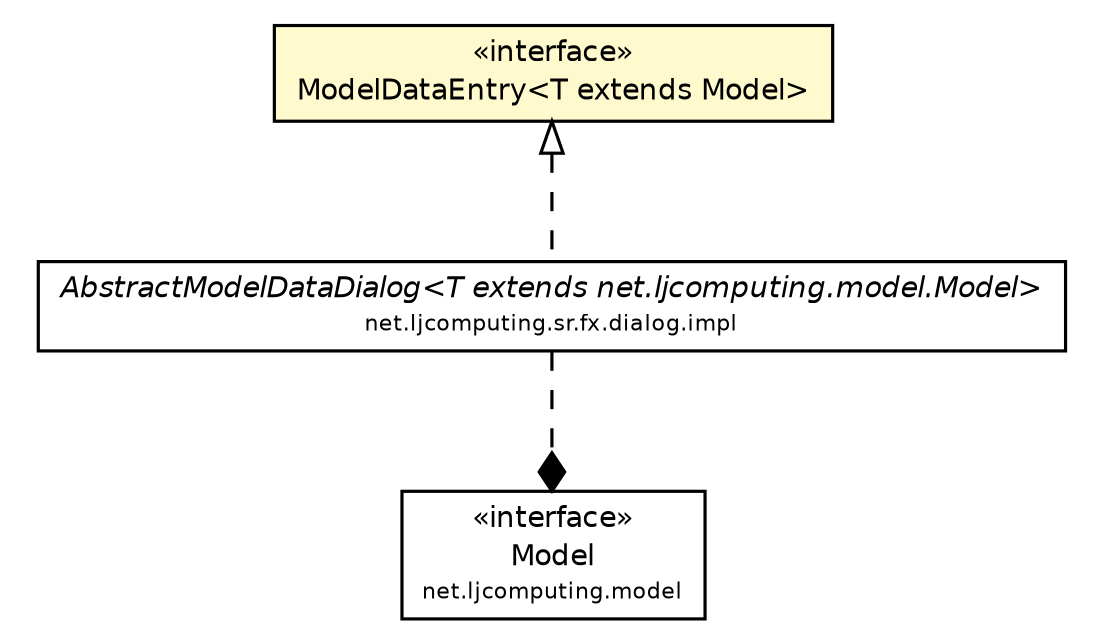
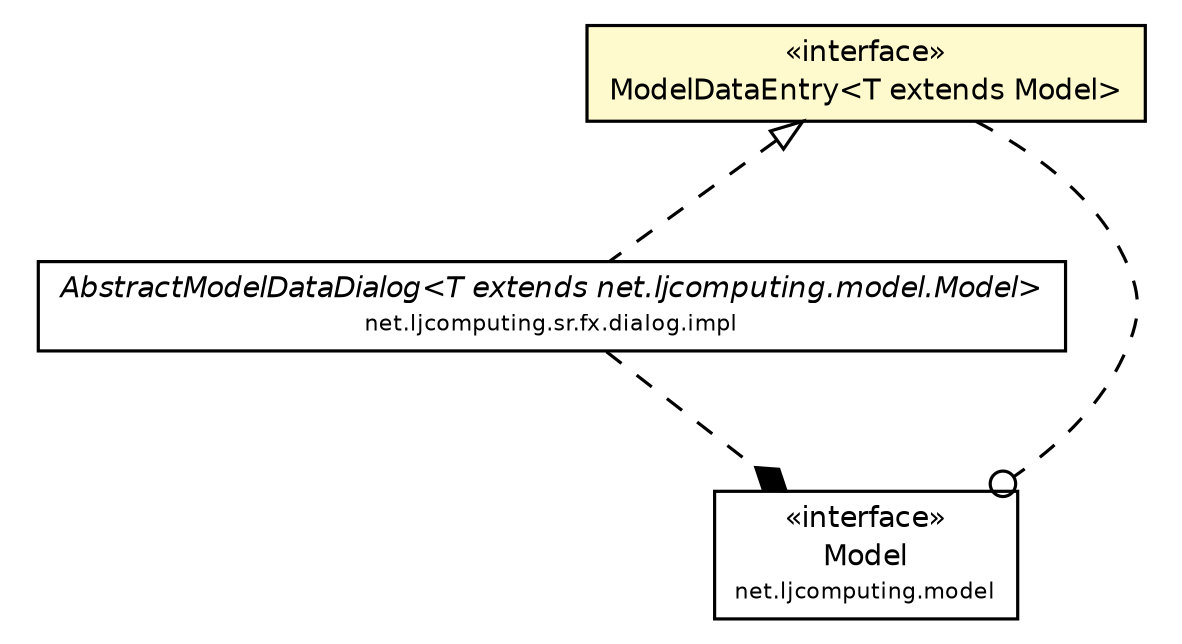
none -> (1135, 287)
